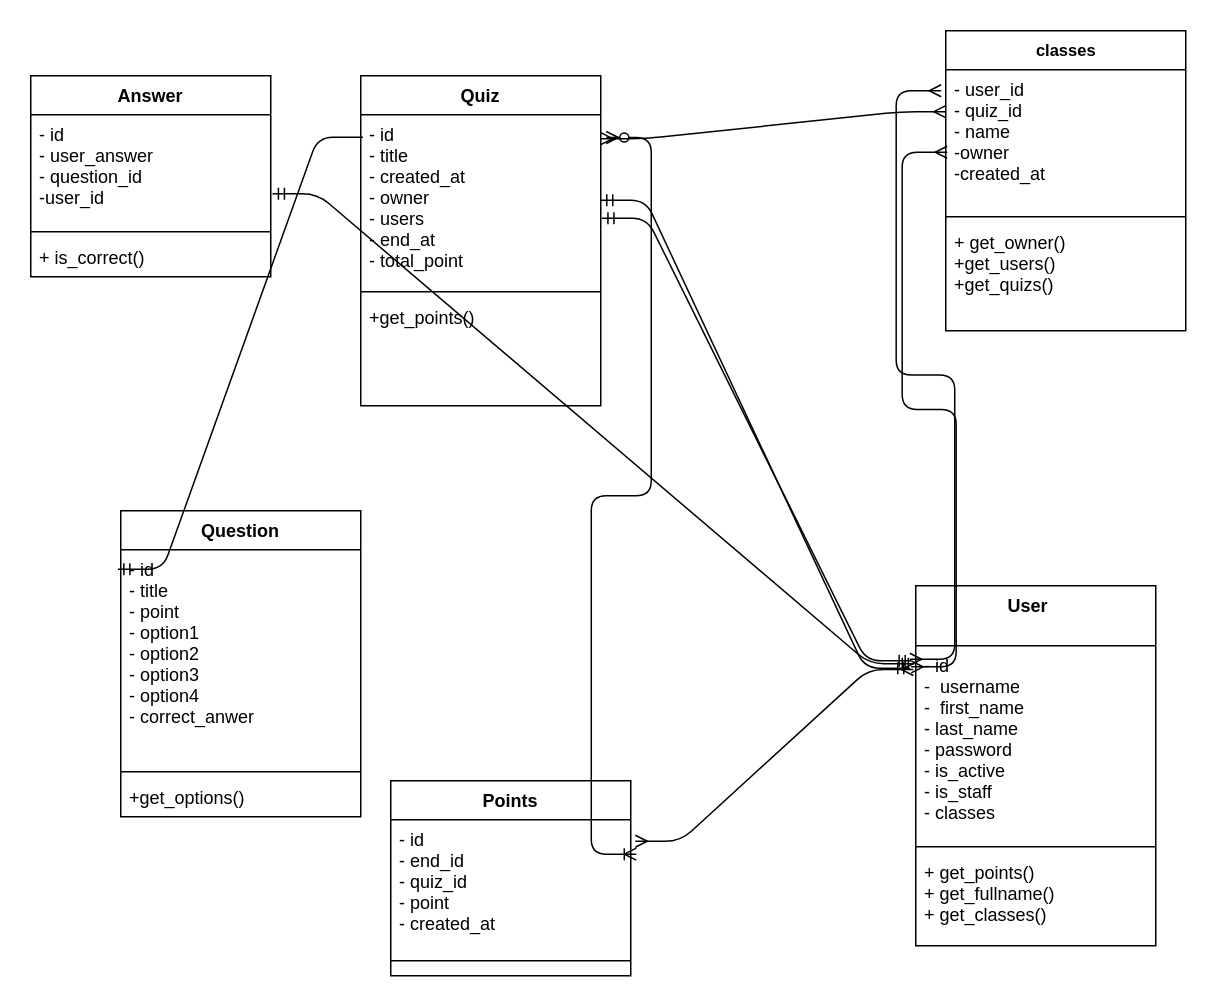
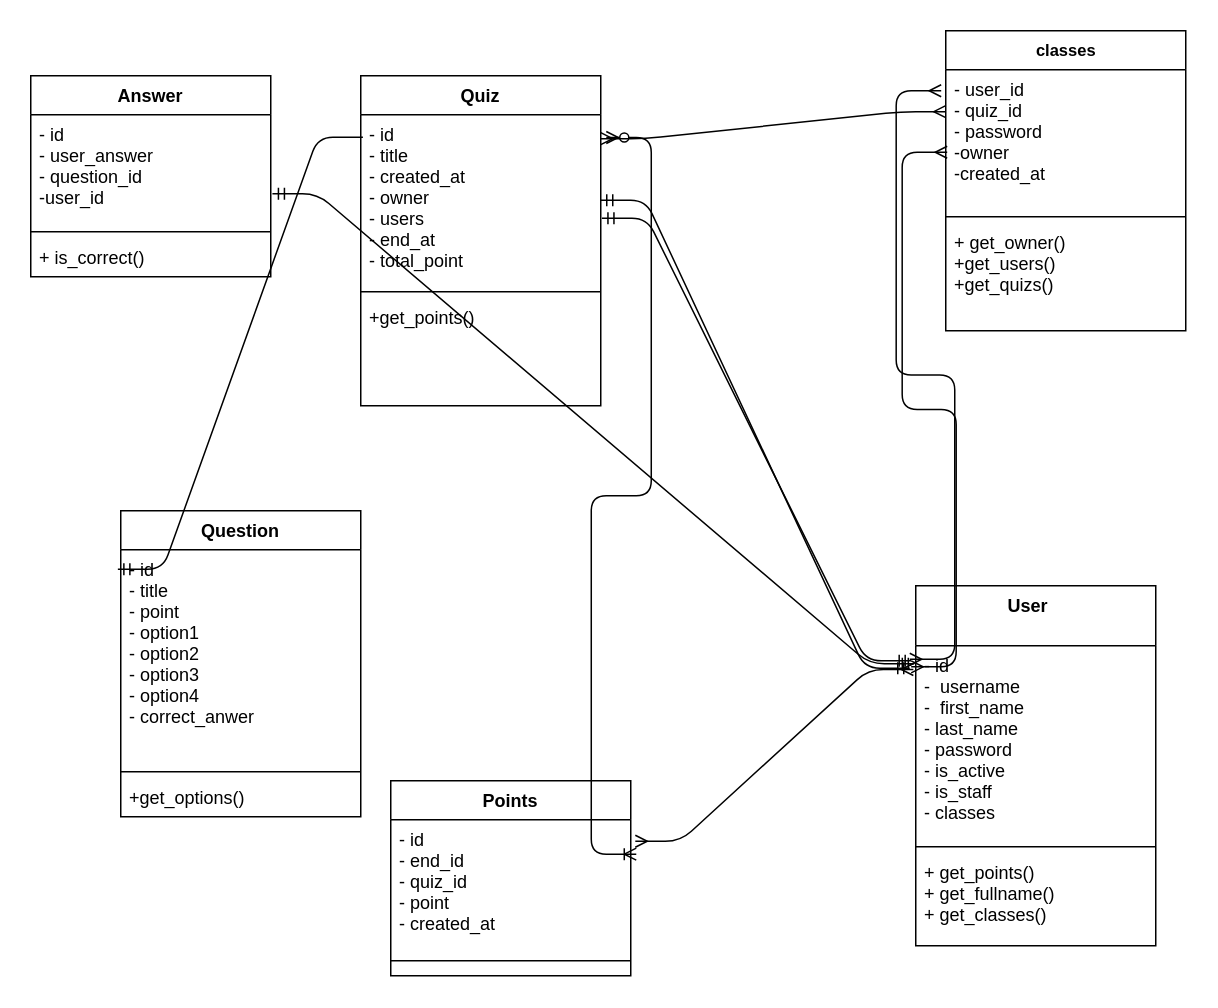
(995, 90) -> (995, 90)
